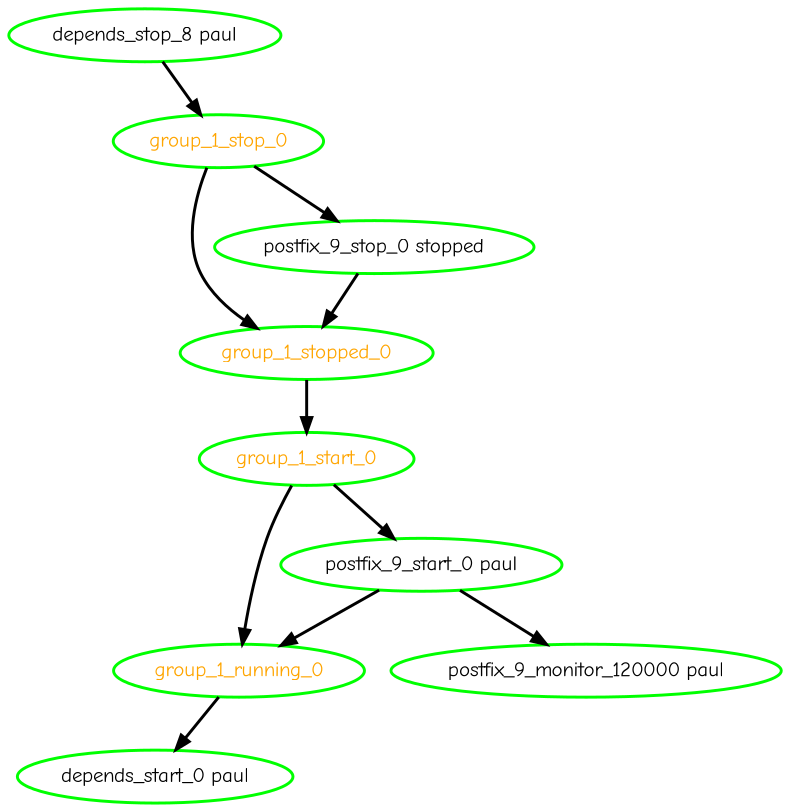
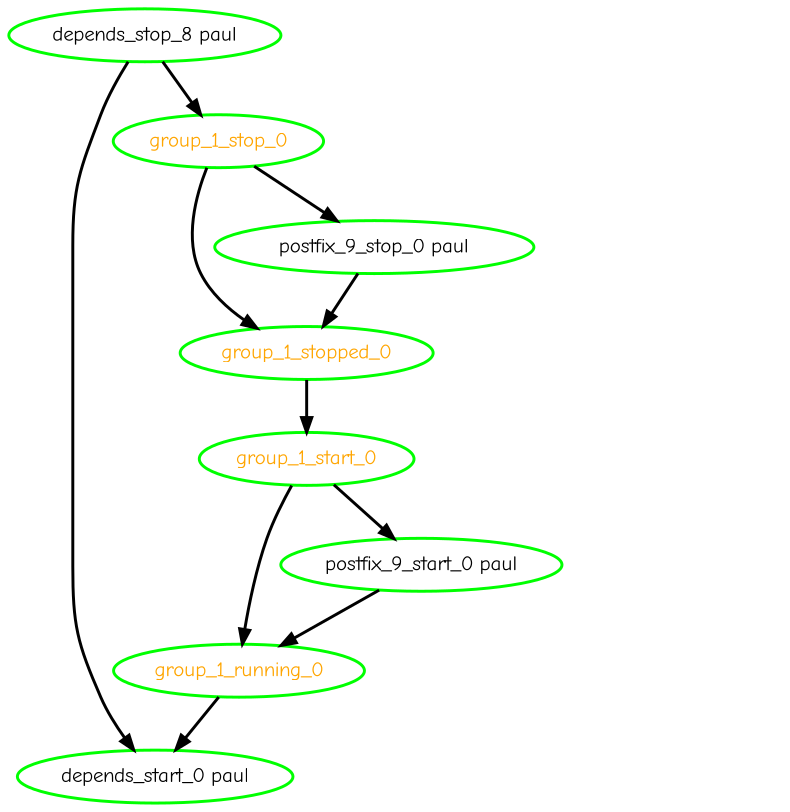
(374, 247) -> (374, 247)
none -> (73, 400)
(586, 671) -> none
